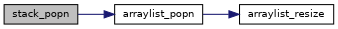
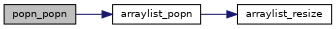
(41, 14) -> (40, 14)
